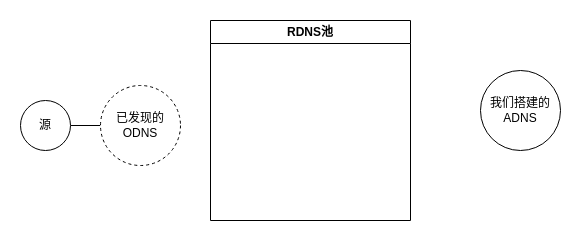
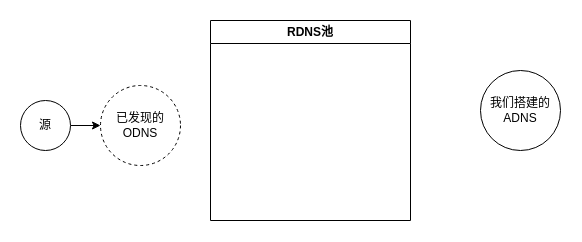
(94, 126) -> (92, 126)
